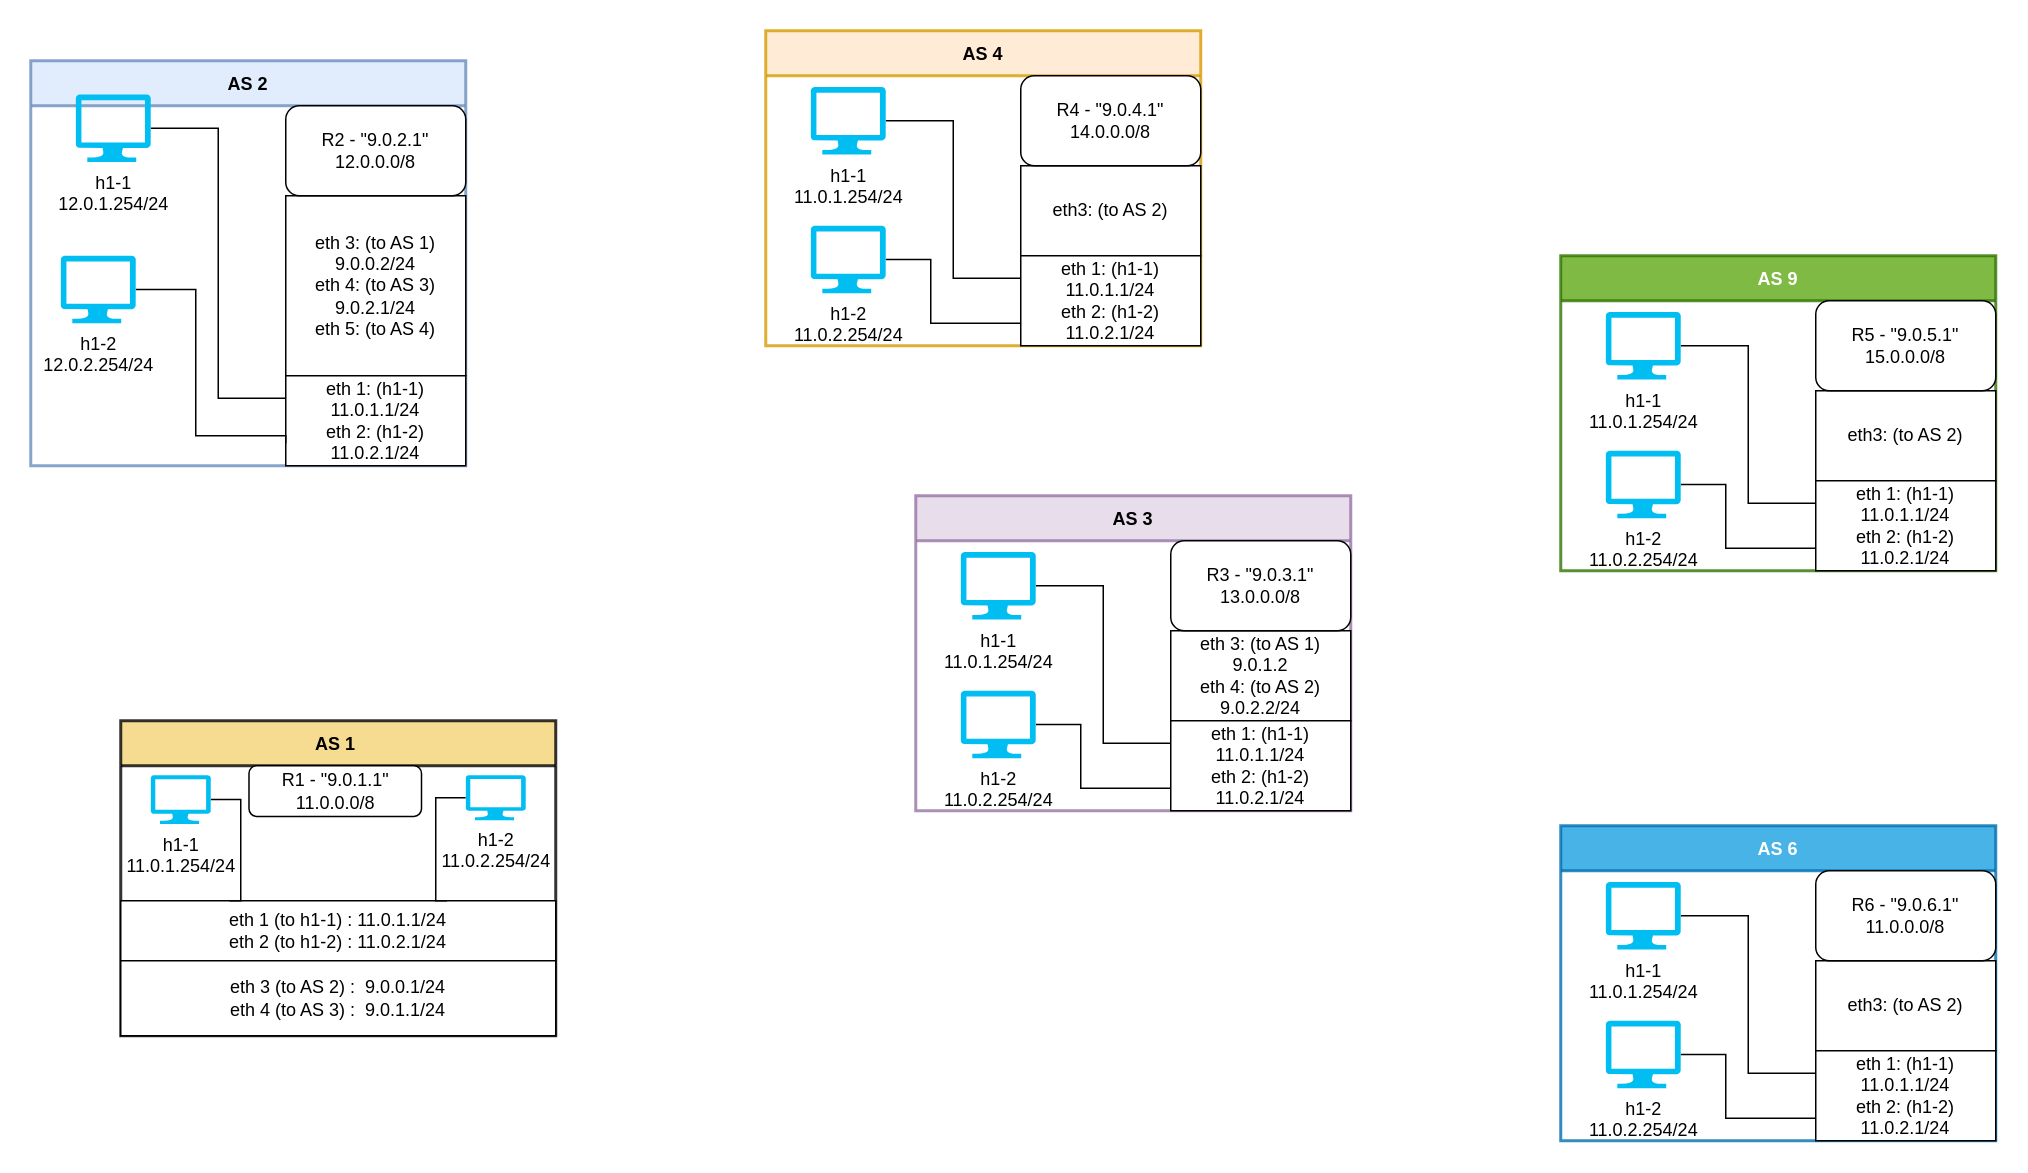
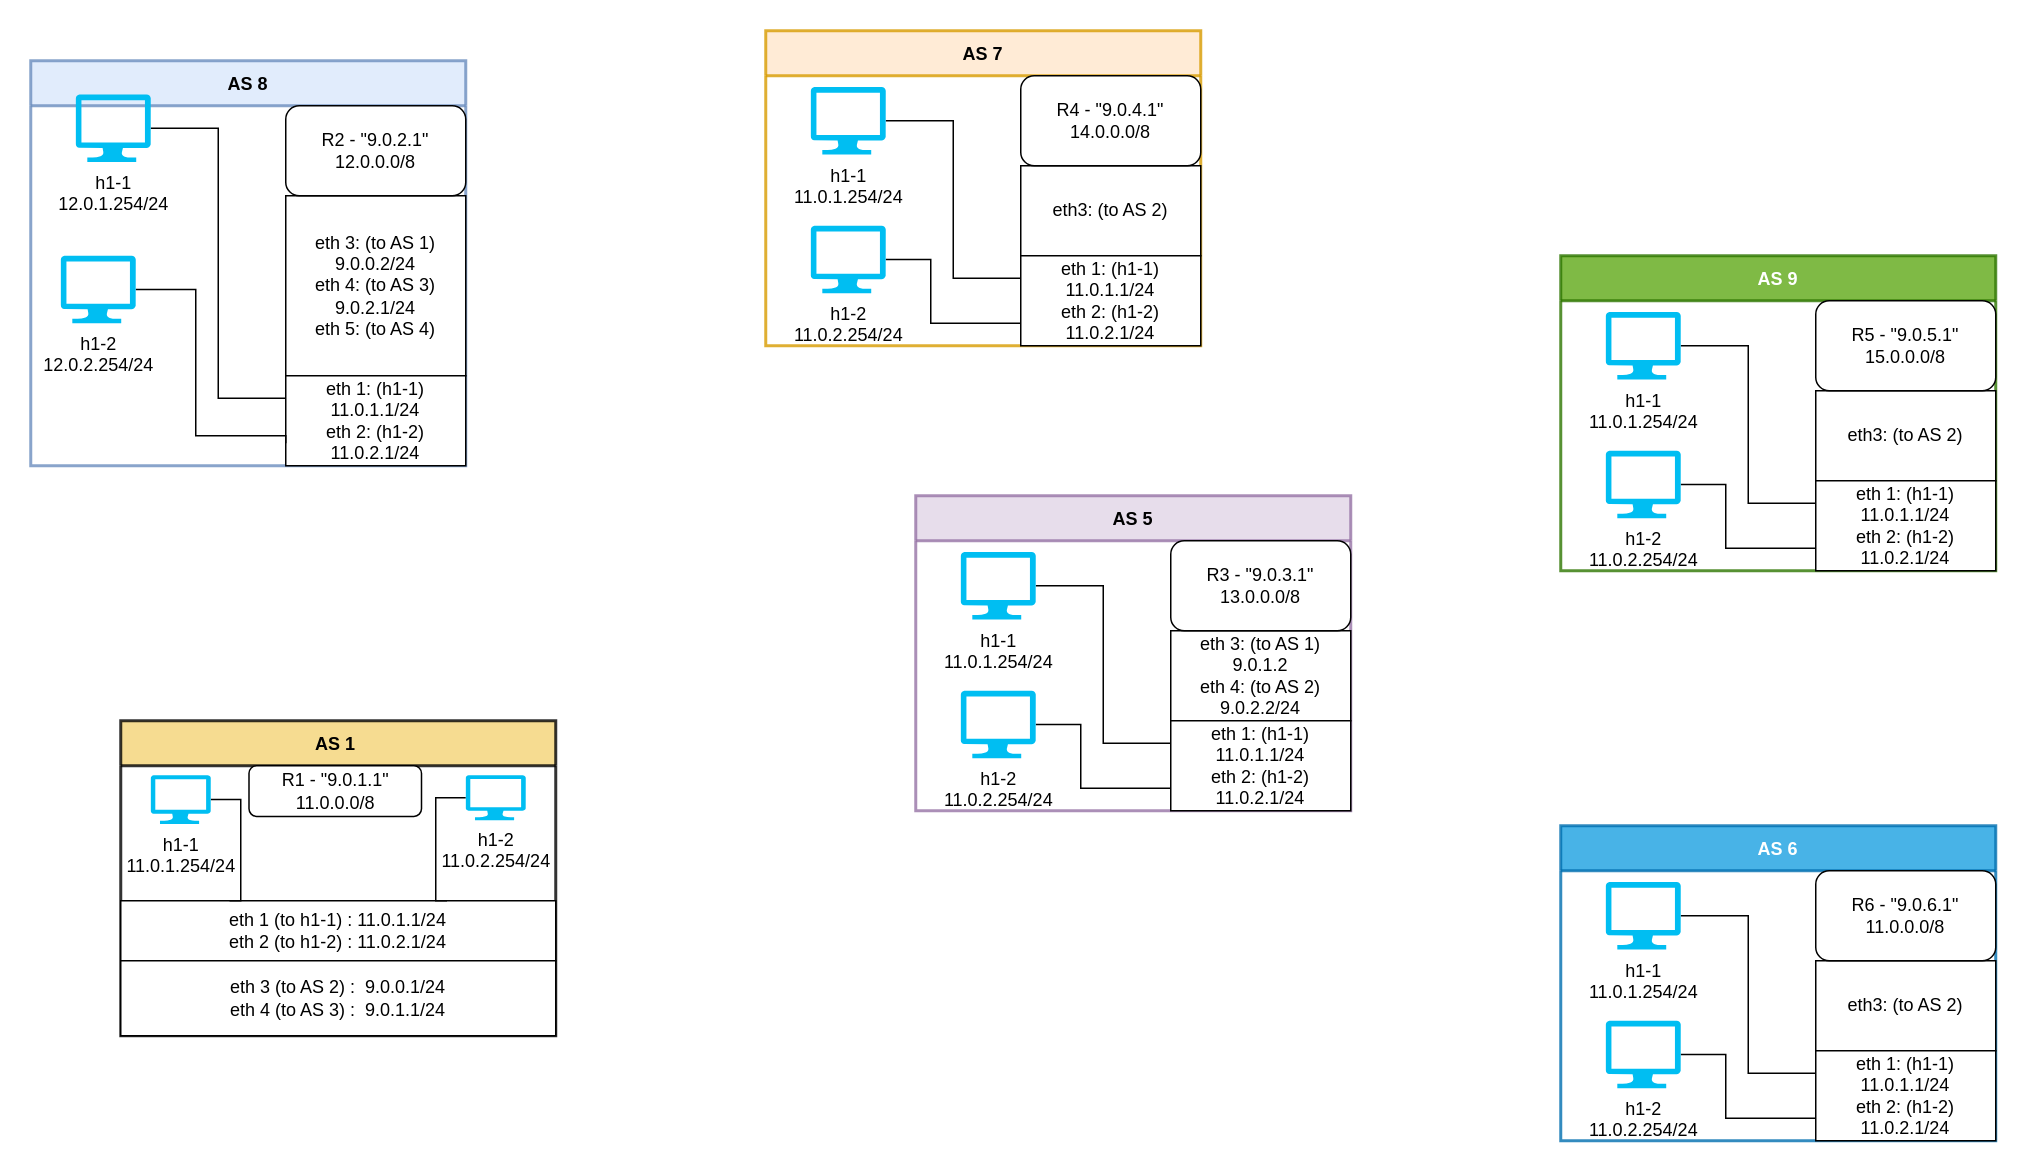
(983, 54) -> (983, 54)
(248, 84) -> (248, 84)
(1133, 519) -> (1133, 519)
